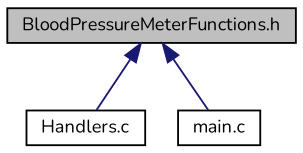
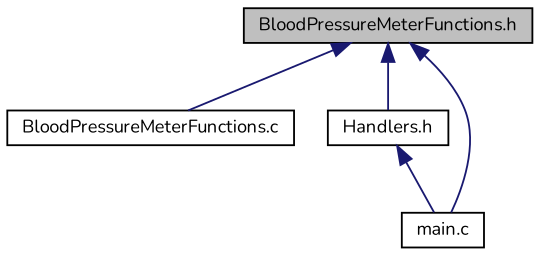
(86, 128) -> (151, 128)
none -> (388, 128)
